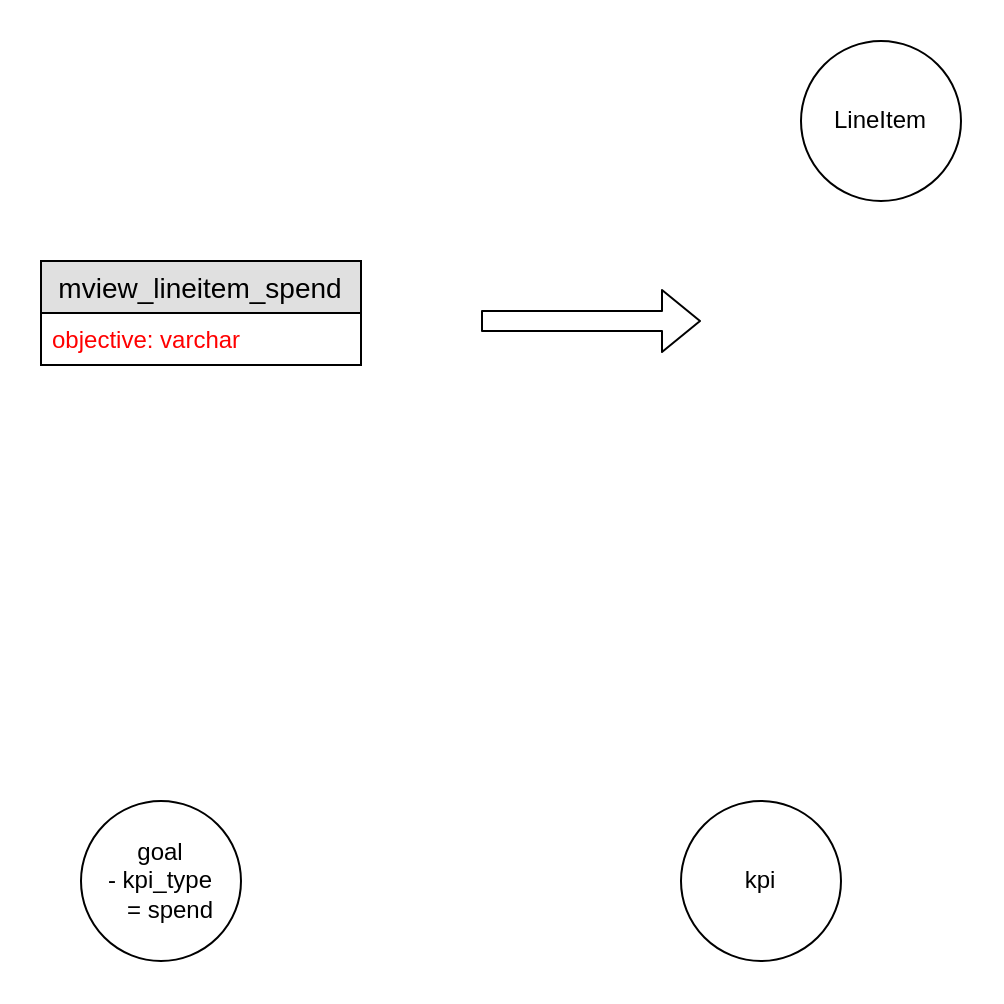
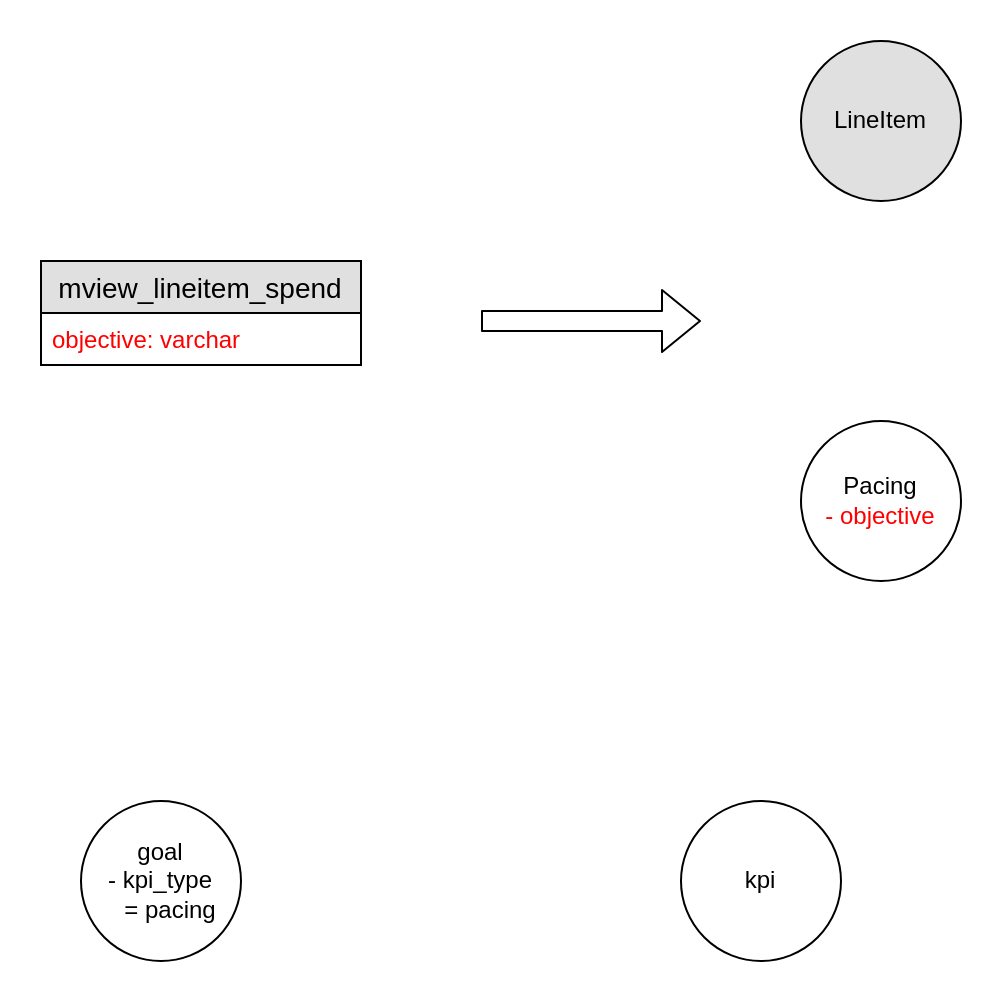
(881, 121) -> (881, 121)
none -> (881, 501)
(161, 881) -> (161, 881)
